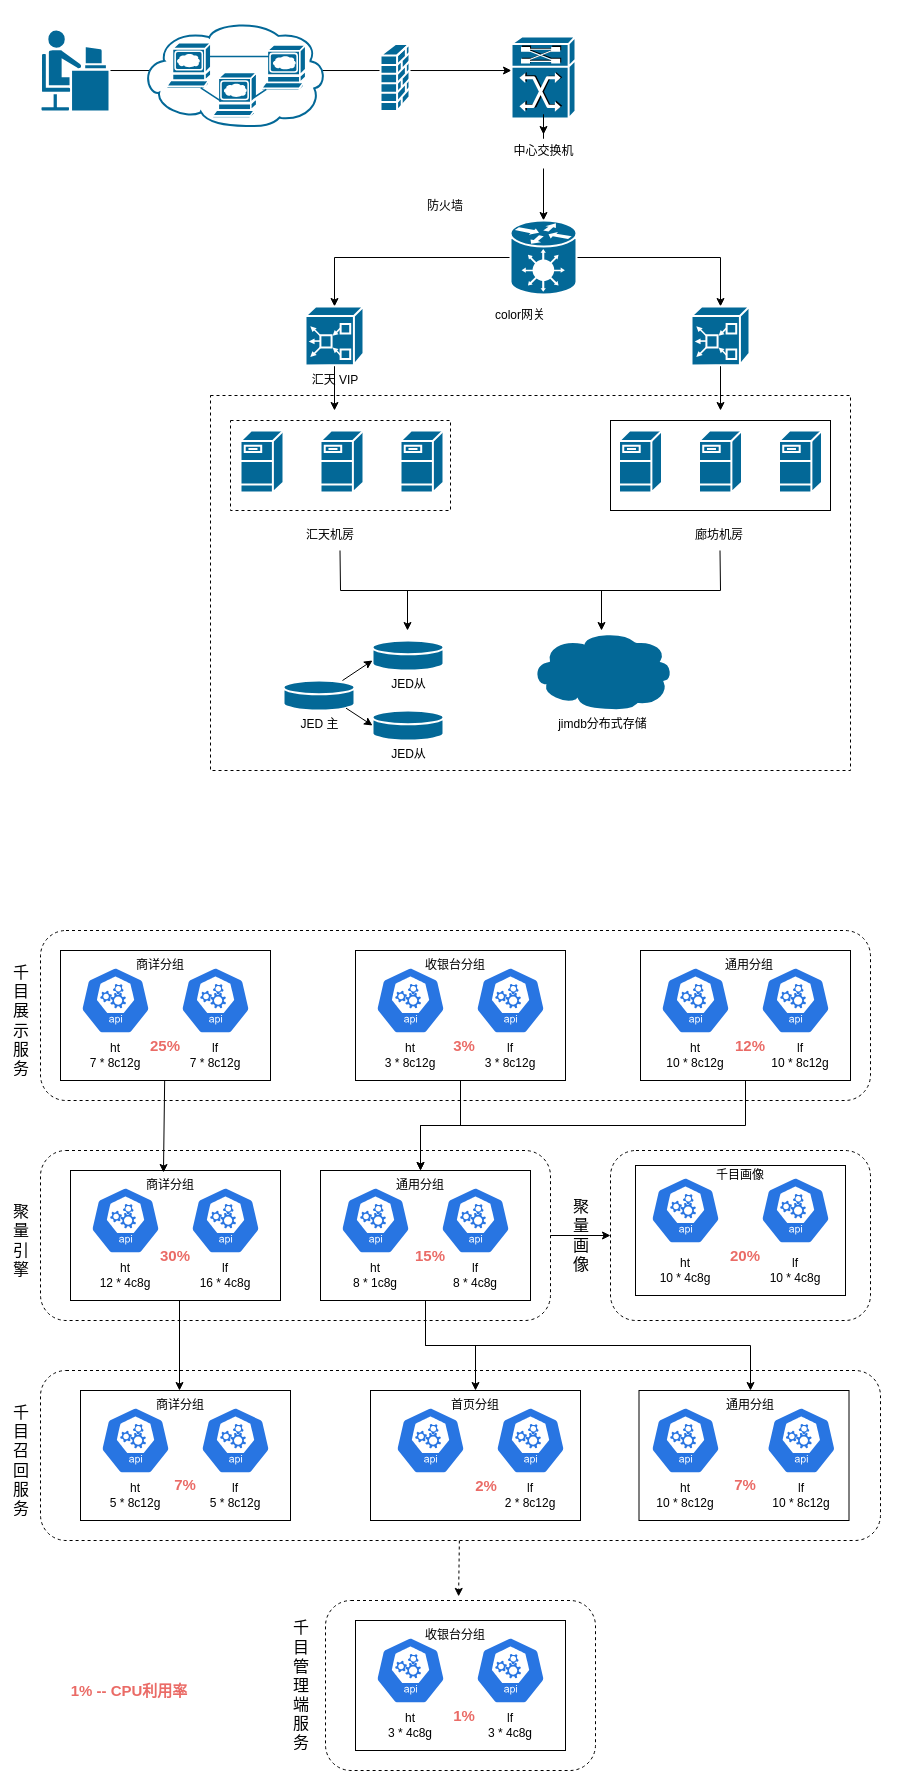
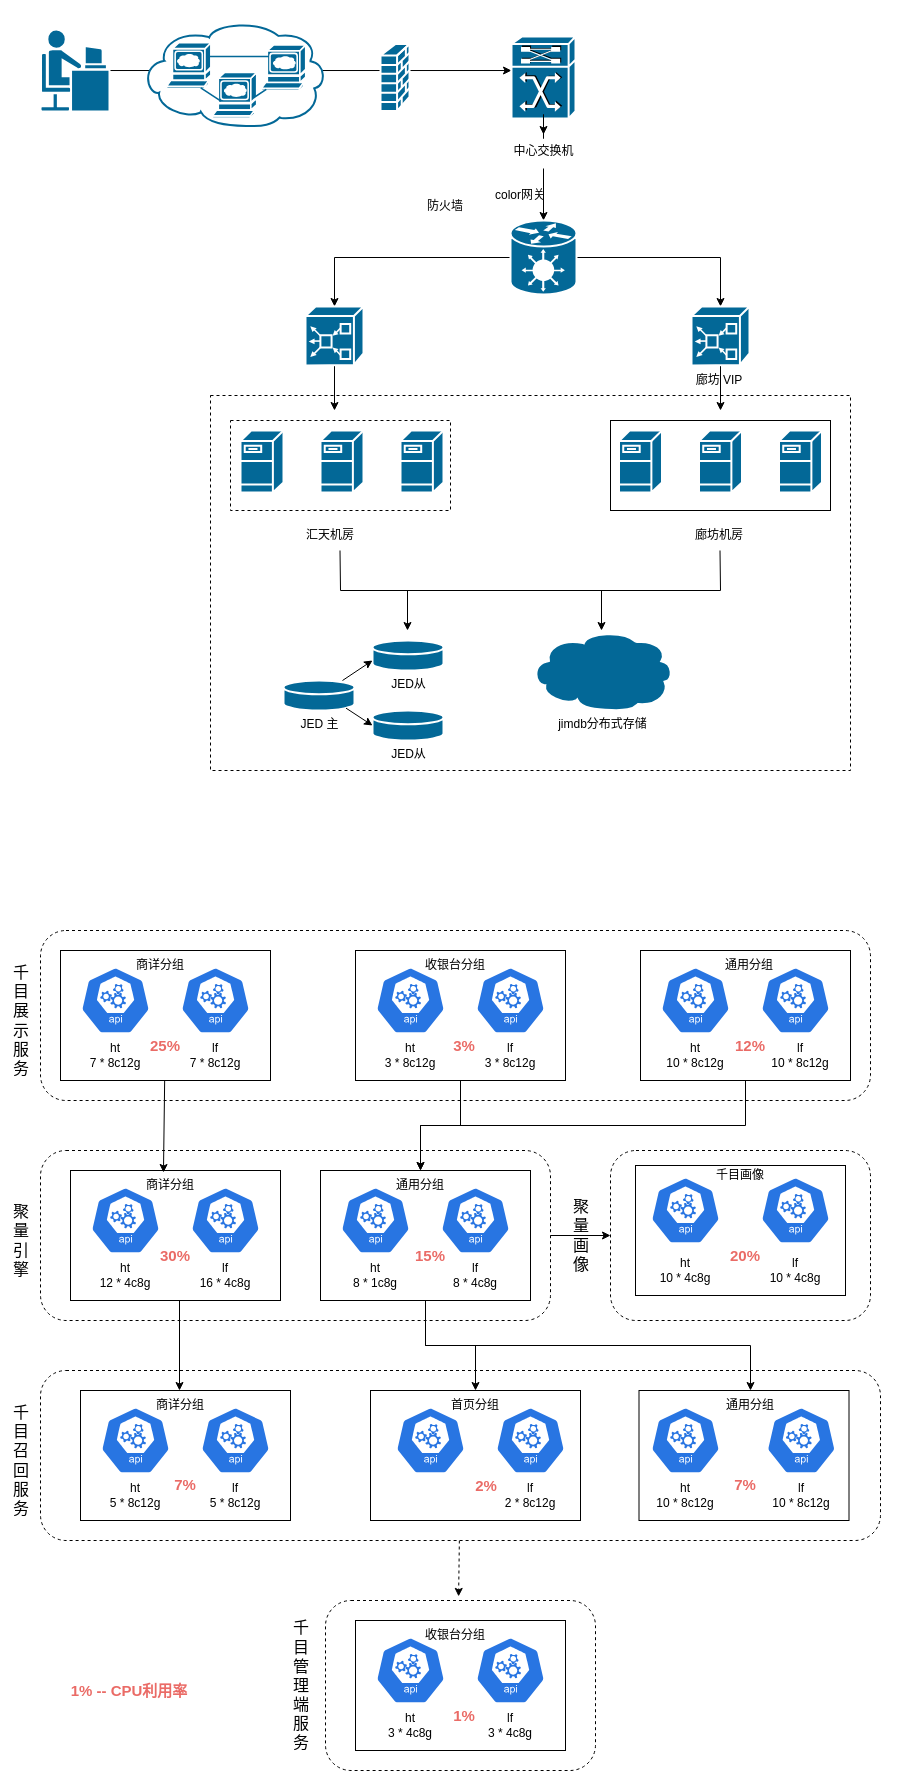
(521, 316) -> (521, 196)
(336, 381) -> none
none -> (720, 381)
